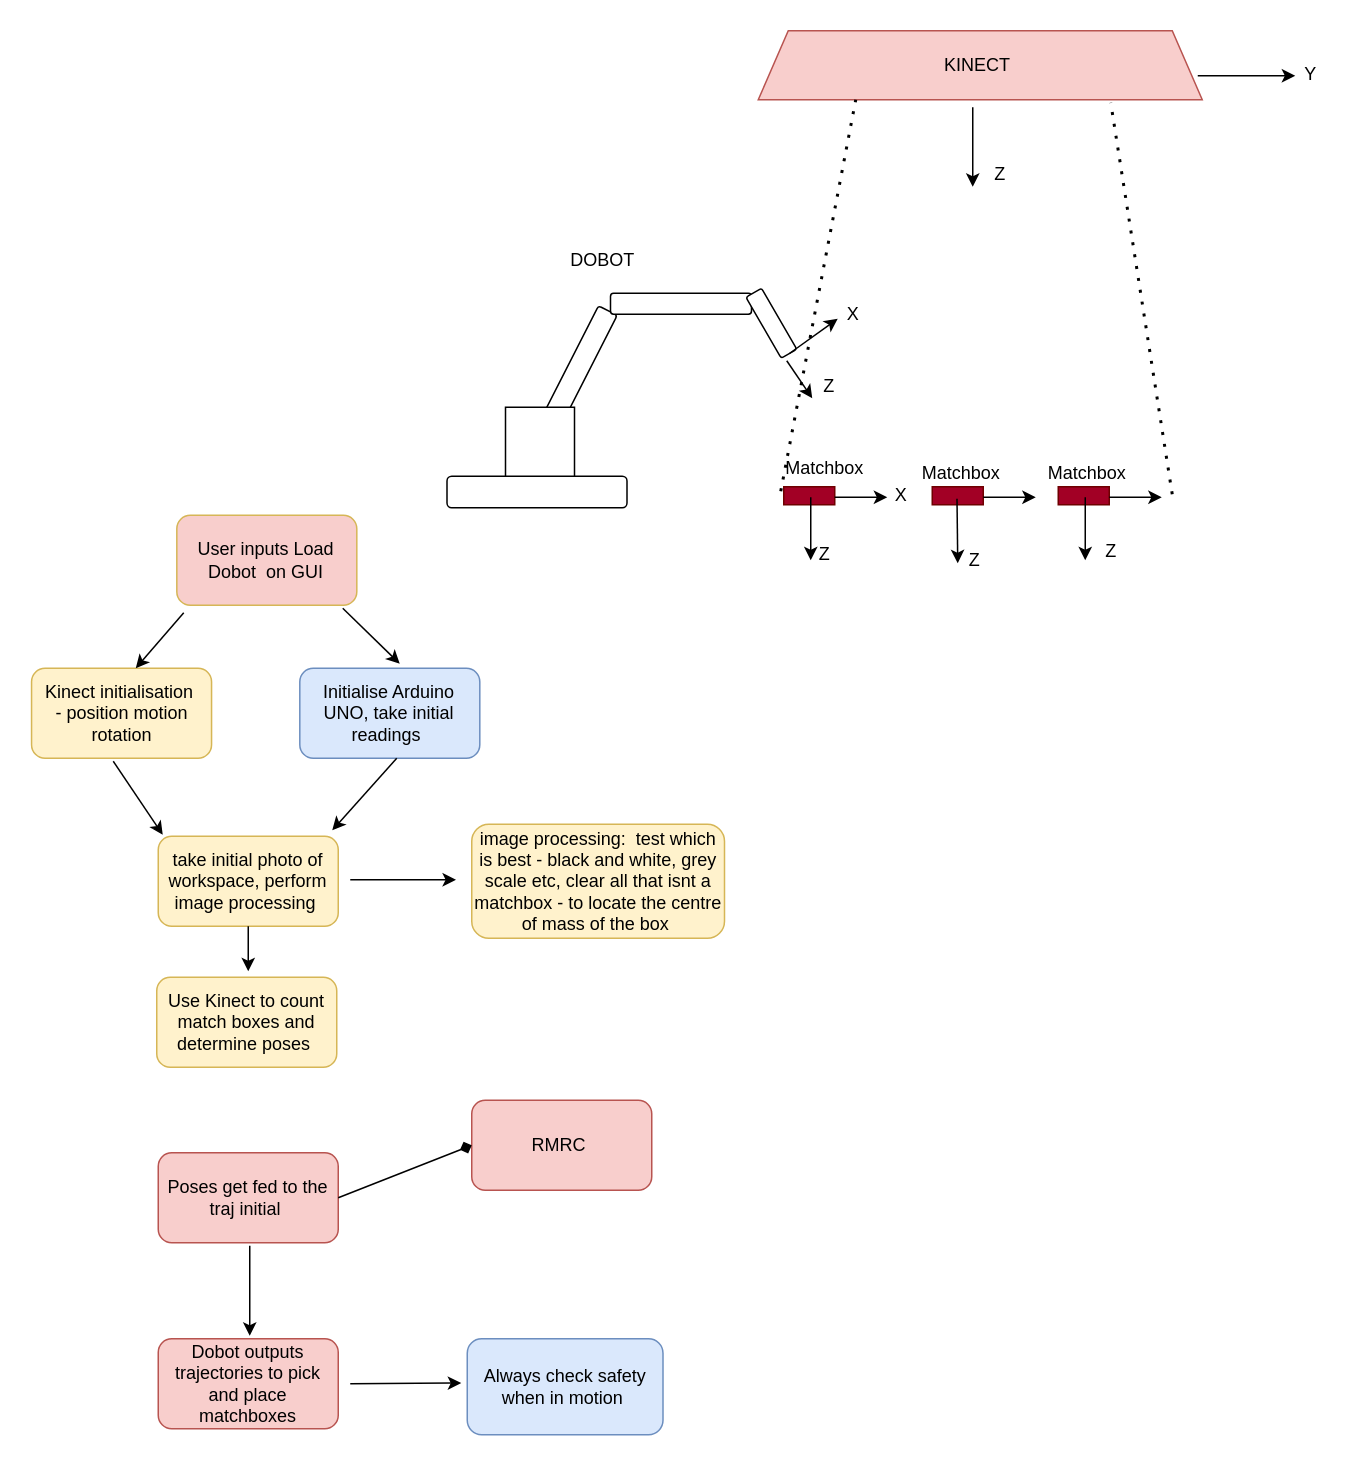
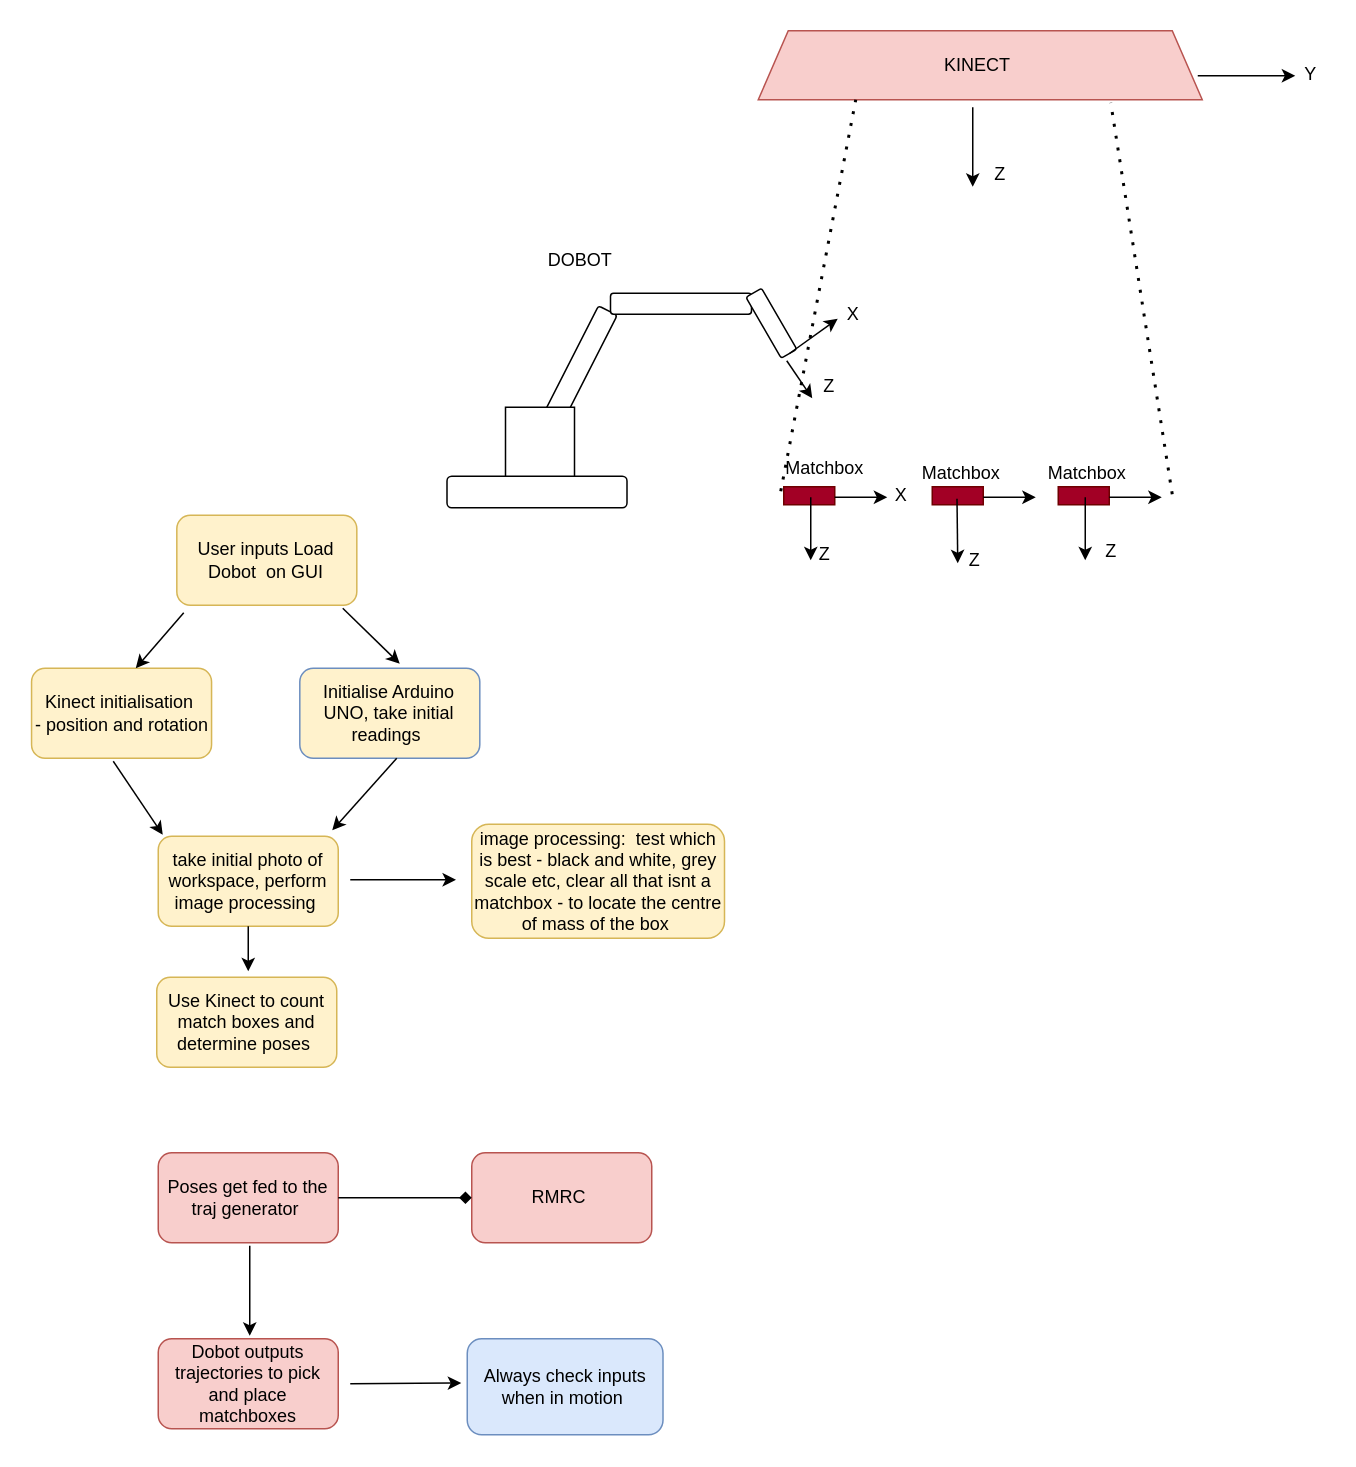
(602, 260) -> (579, 260)
(267, 560) -> (267, 560)
(122, 713) -> (122, 713)
(390, 713) -> (390, 713)
(562, 1145) -> (562, 1198)
(248, 1198) -> (248, 1198)
(566, 1387) -> (566, 1387)
